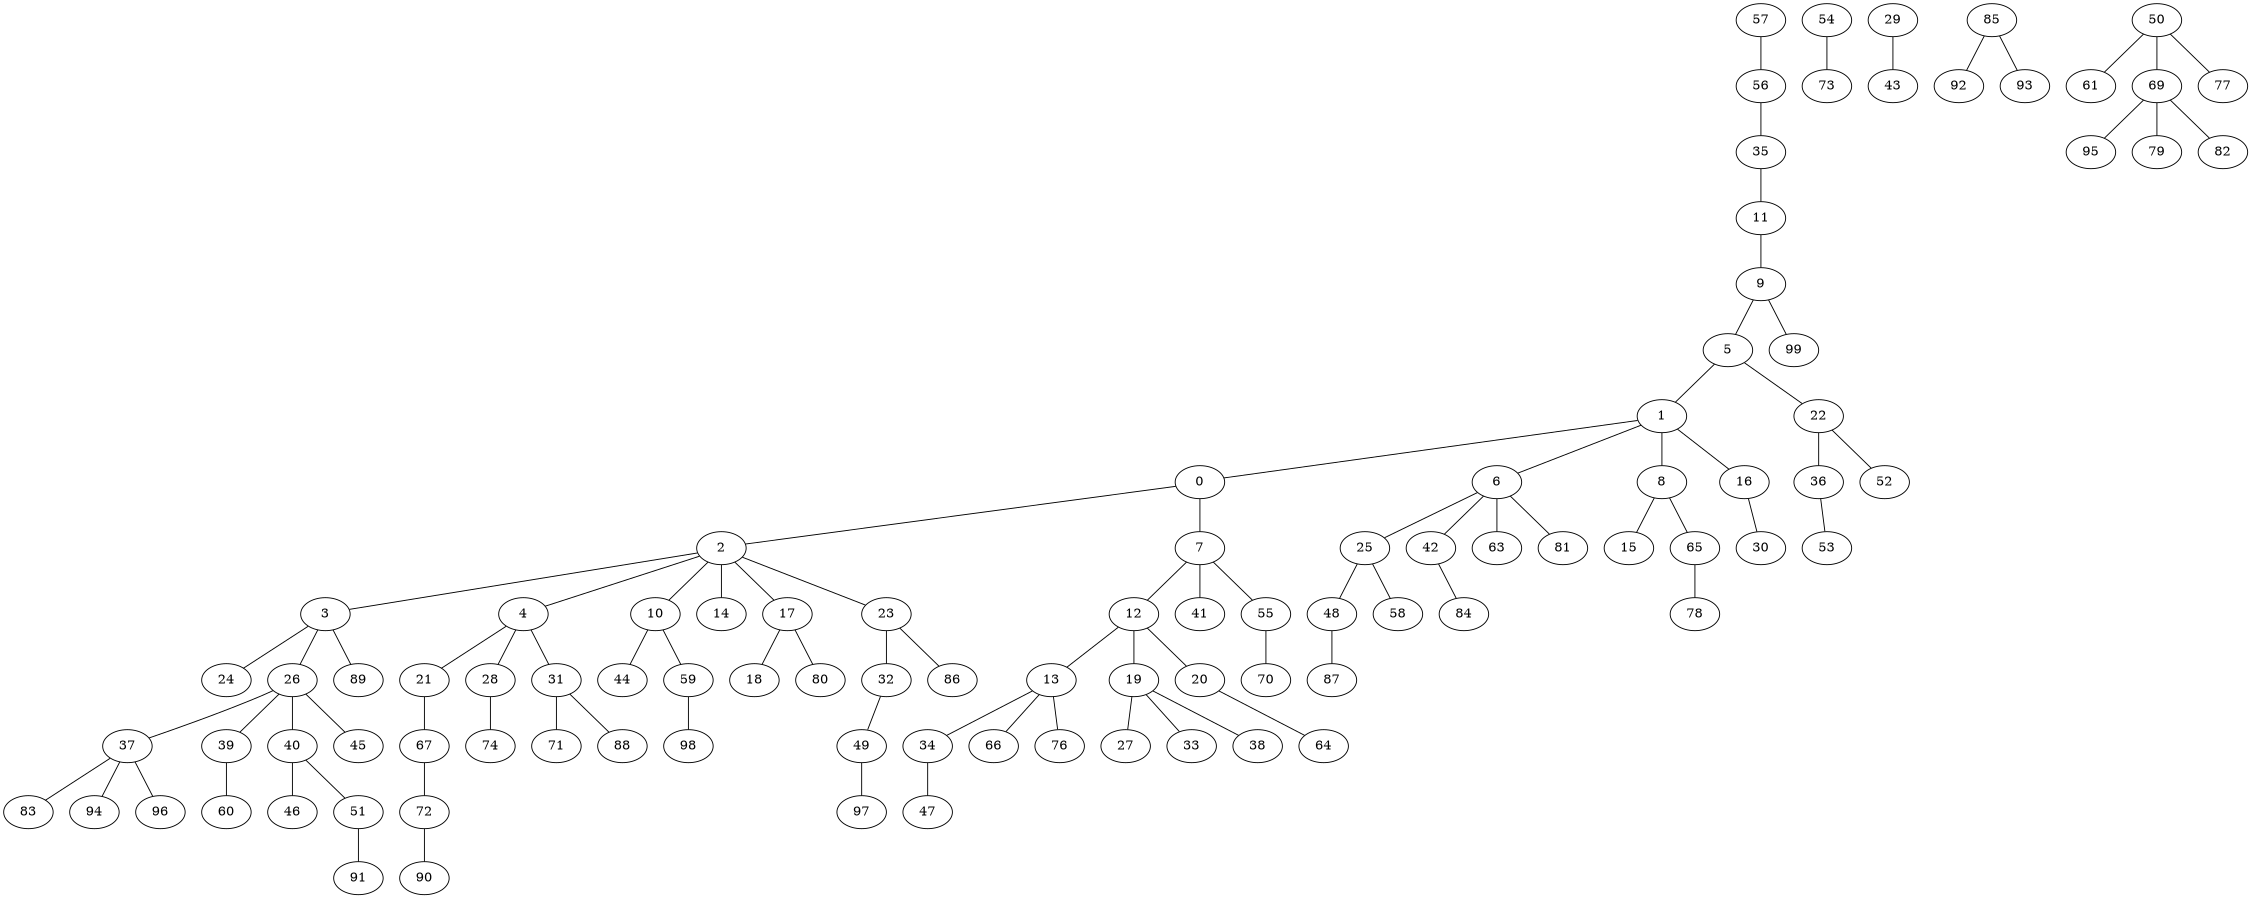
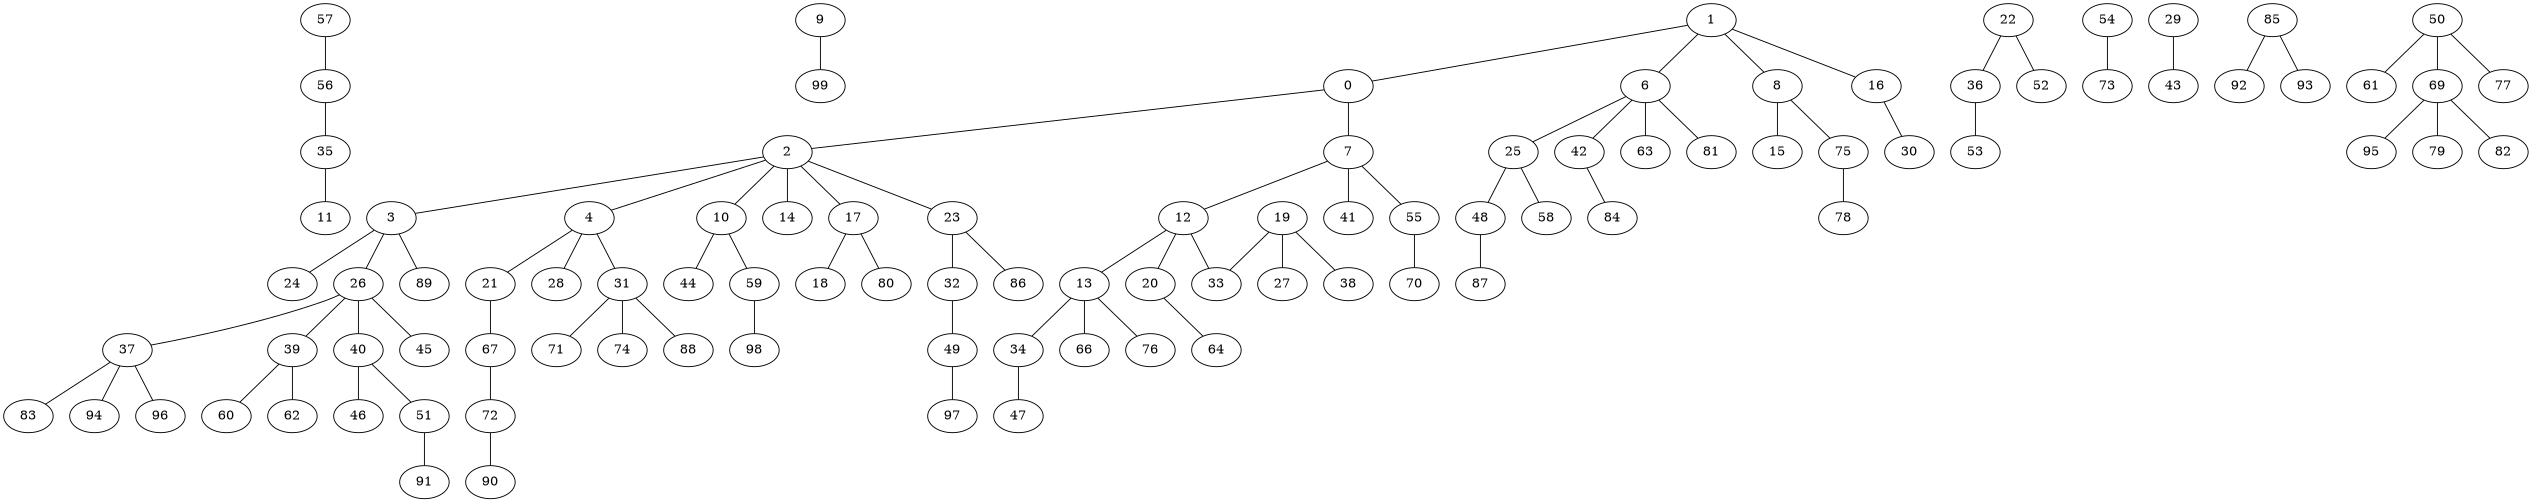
(1761, 251) -> none
(1728, 350) -> none
none -> (292, 416)
(1695, 548) -> (1843, 152)
(1134, 647) -> (1200, 251)
(490, 713) -> (622, 317)
